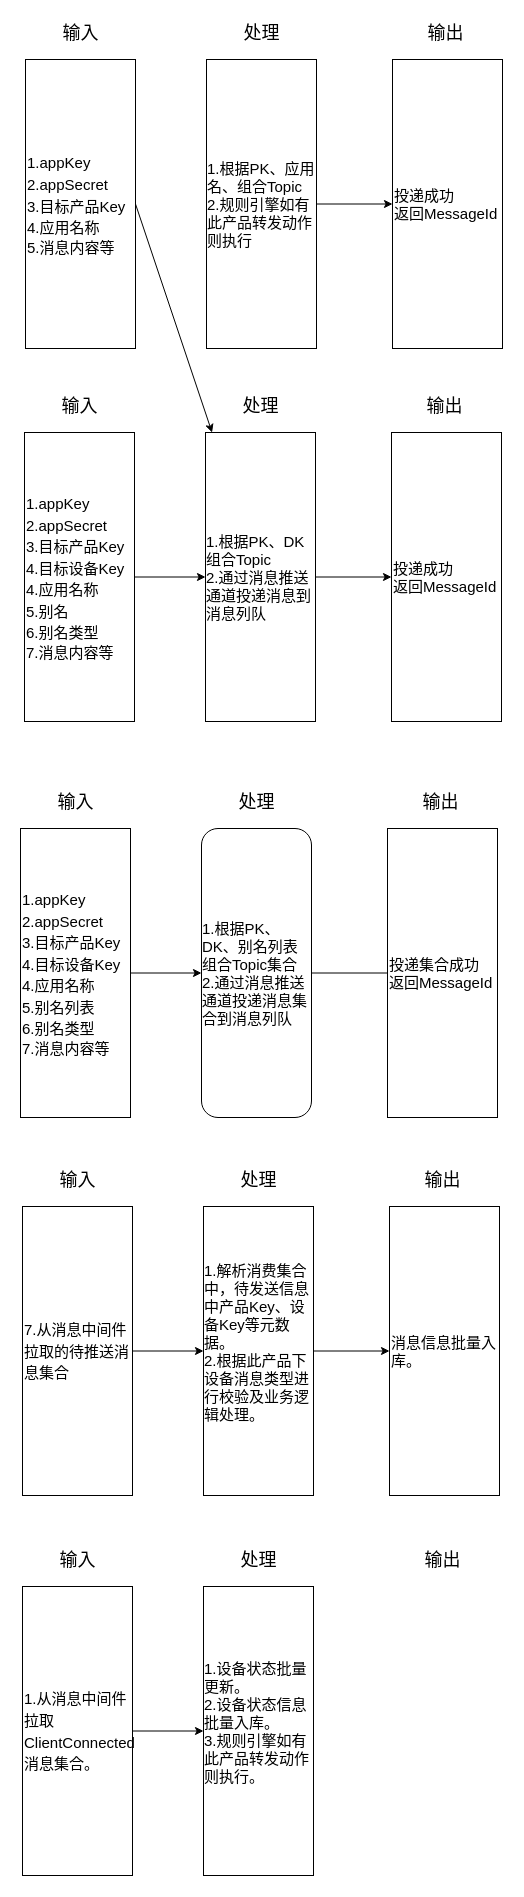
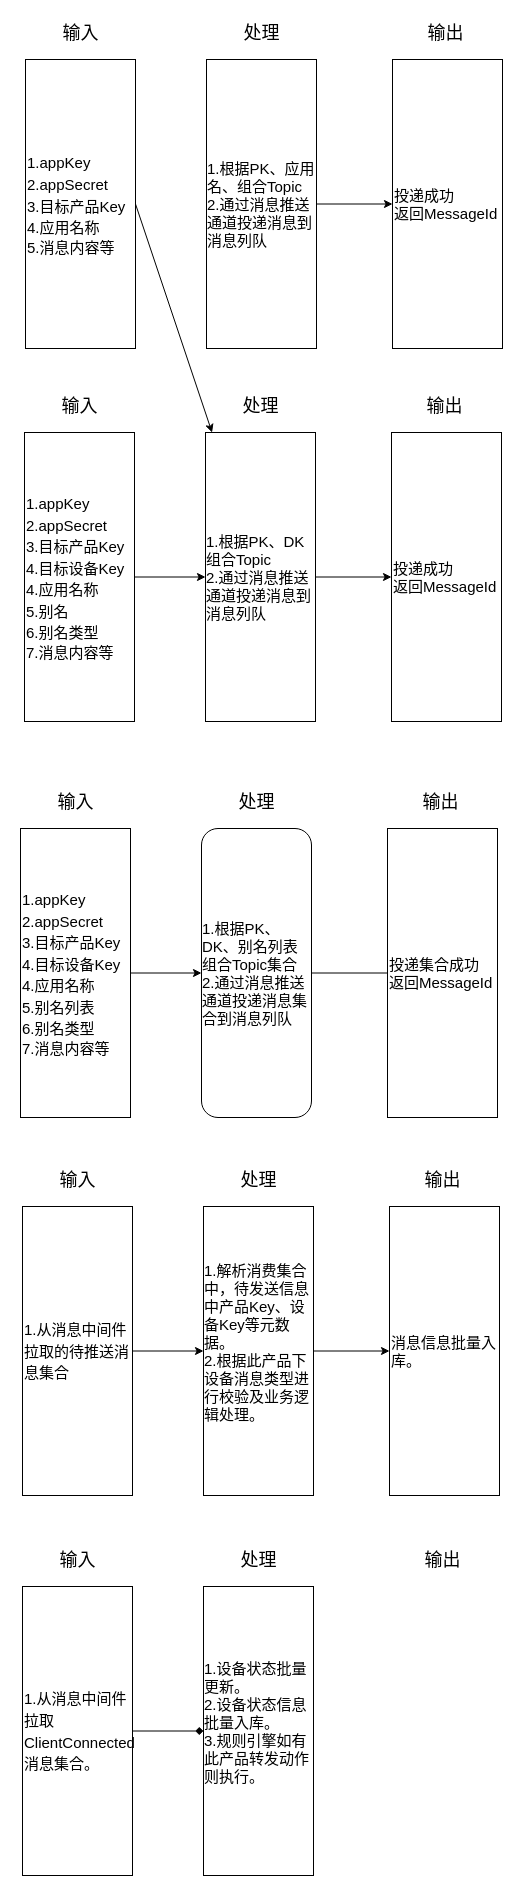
(262, 205) -> (262, 205)
(79, 1352) -> (79, 1352)
(195, 1731) -> (194, 1731)
